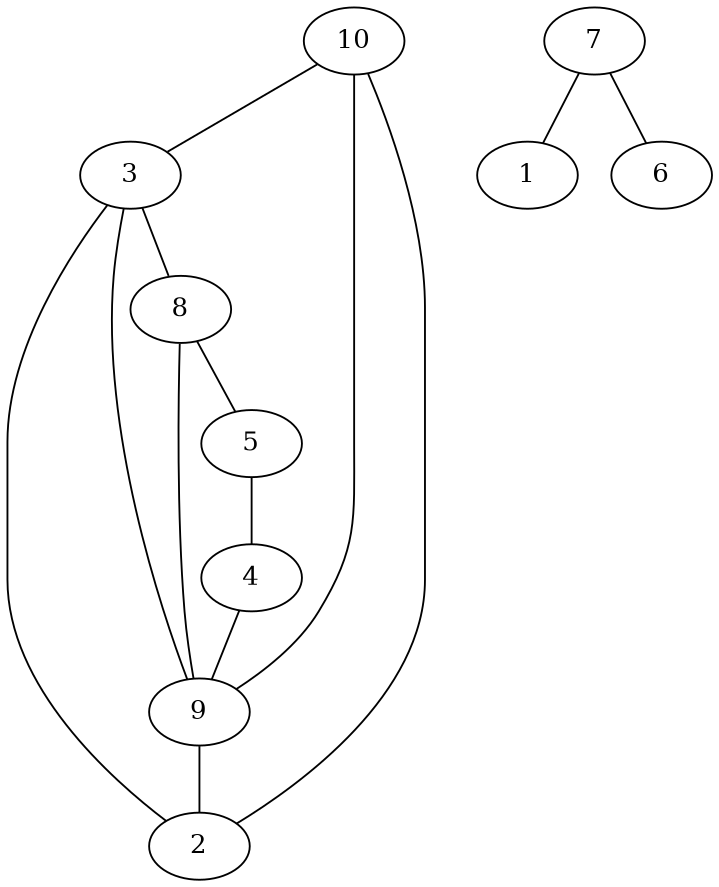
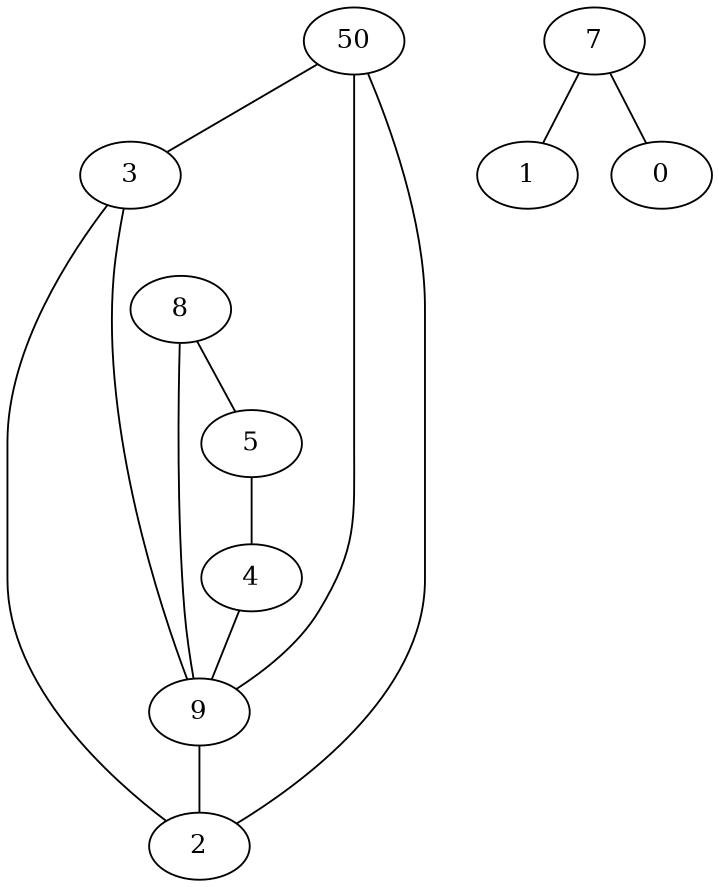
(354, 41) -> (354, 41)
(662, 175) -> (662, 175)
(156, 242) -> none
